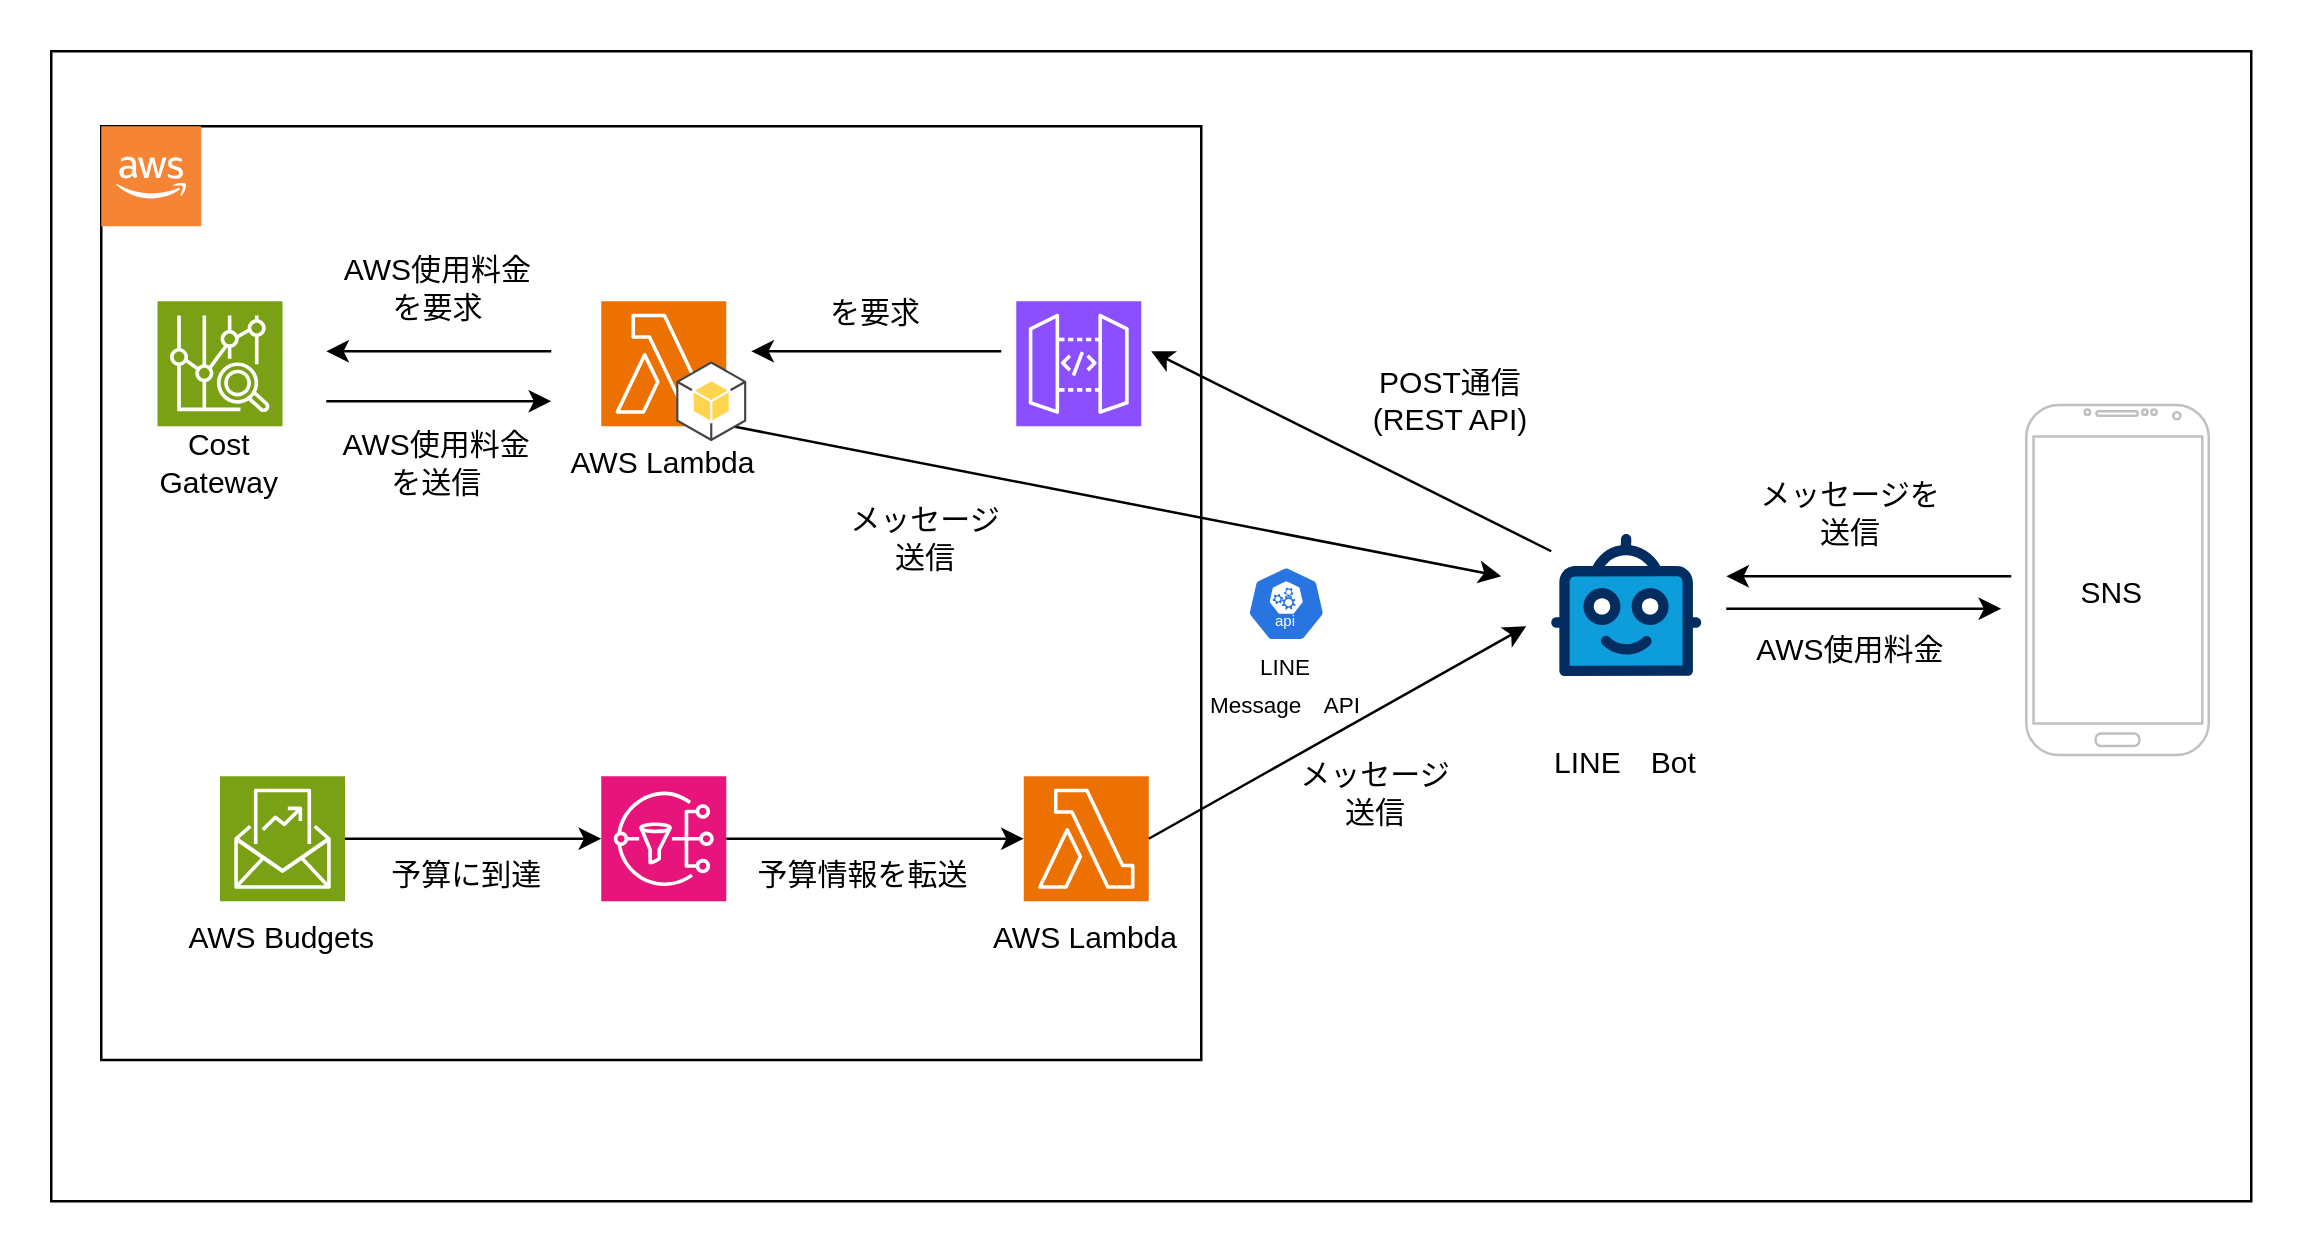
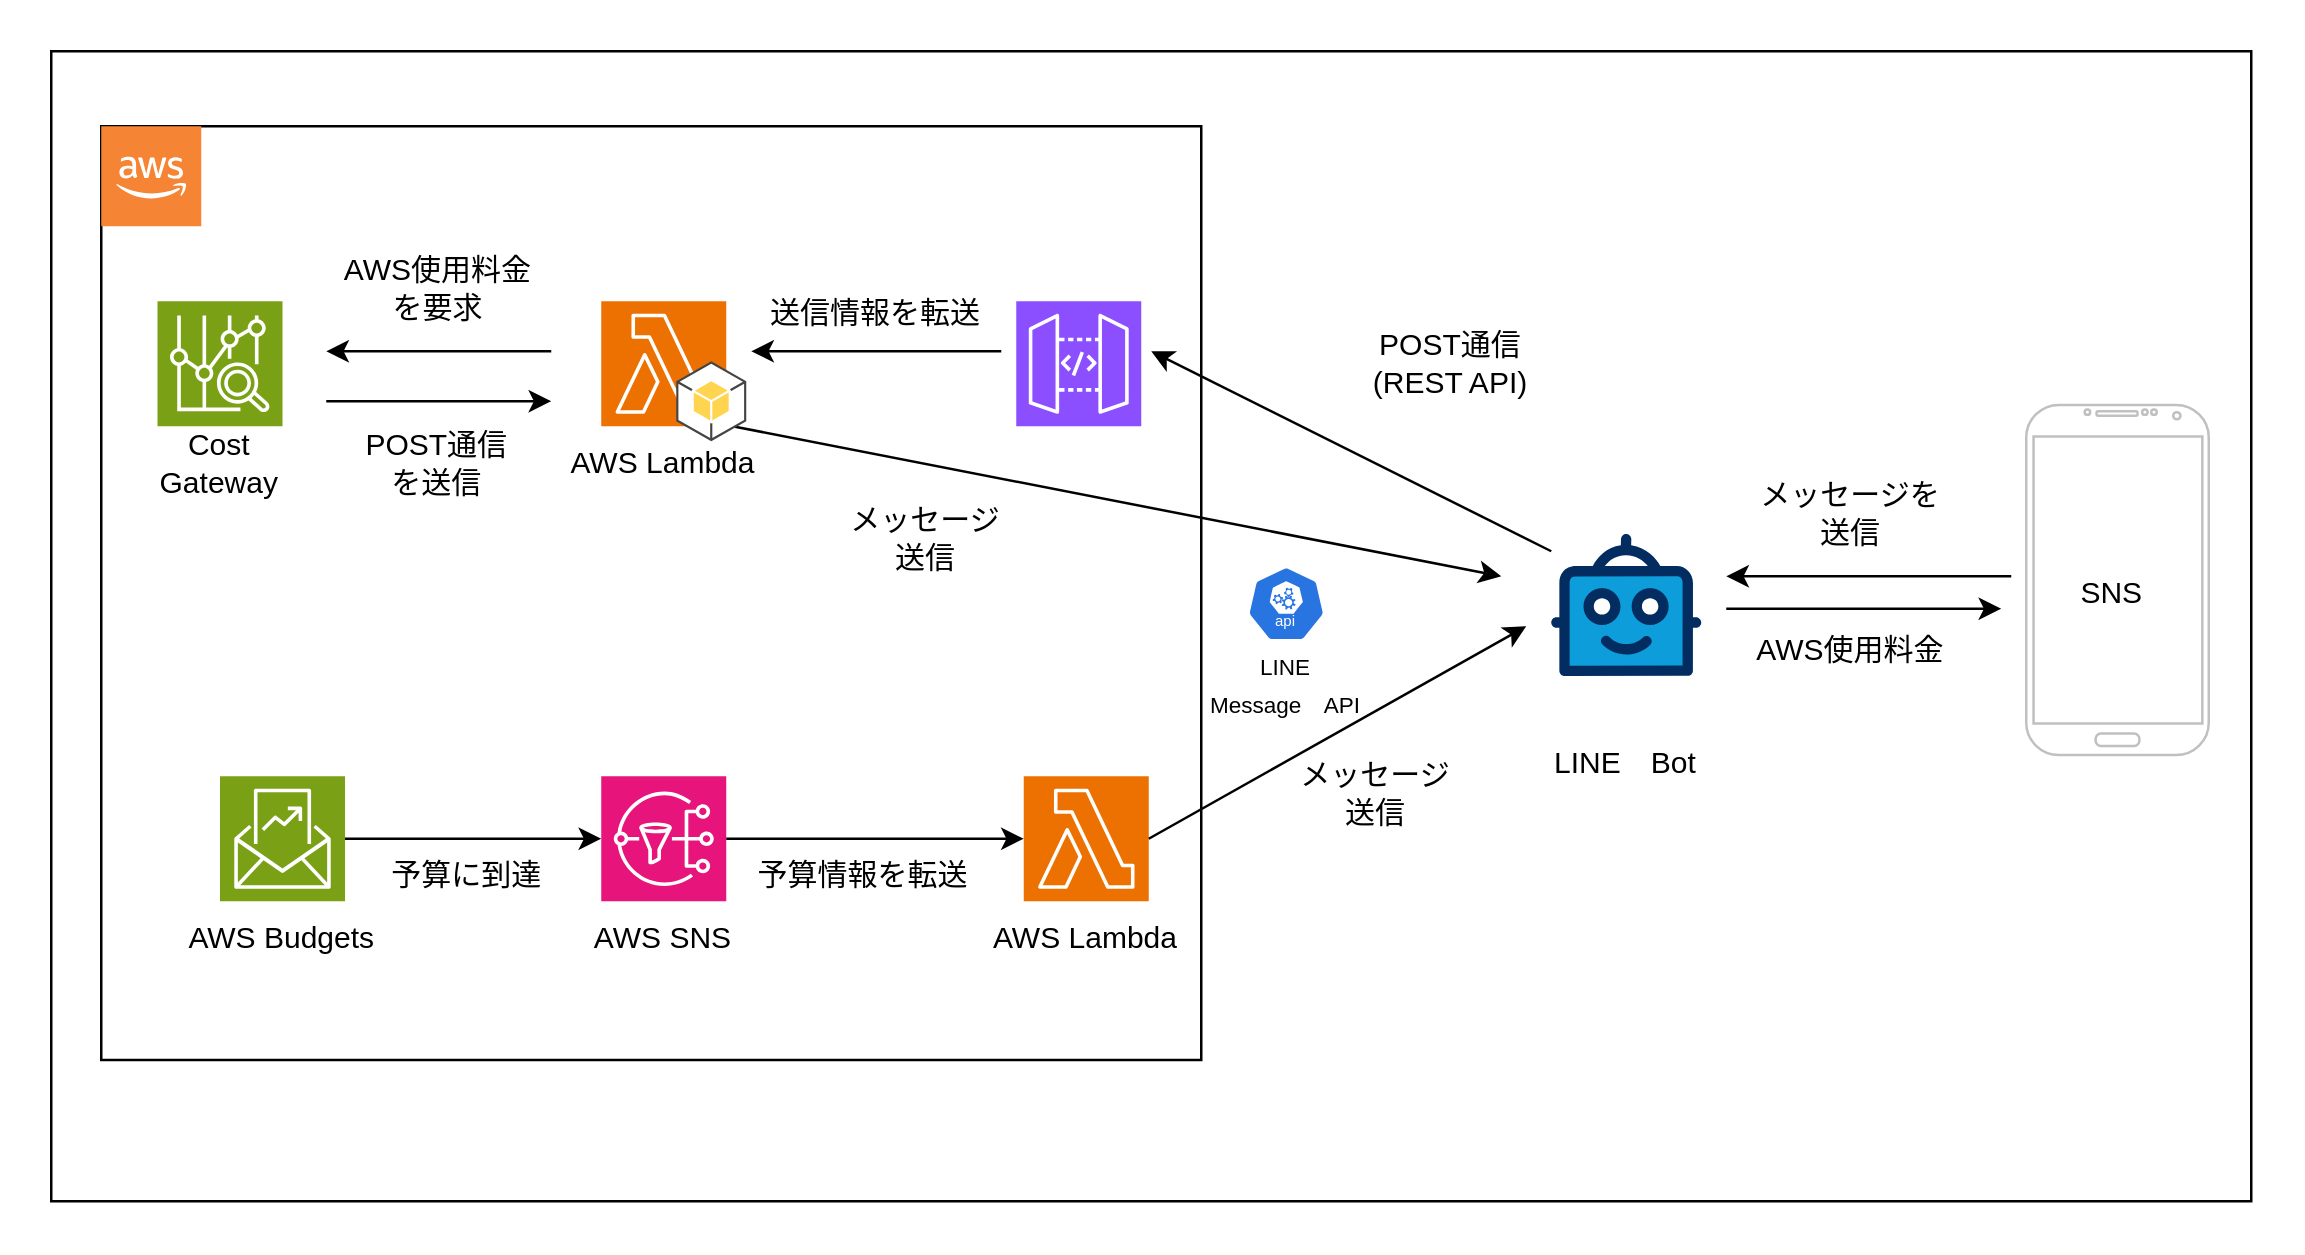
(876, 314) -> (876, 314)
(1451, 401) -> (1451, 364)
(438, 464) -> (438, 464)
none -> (664, 939)
